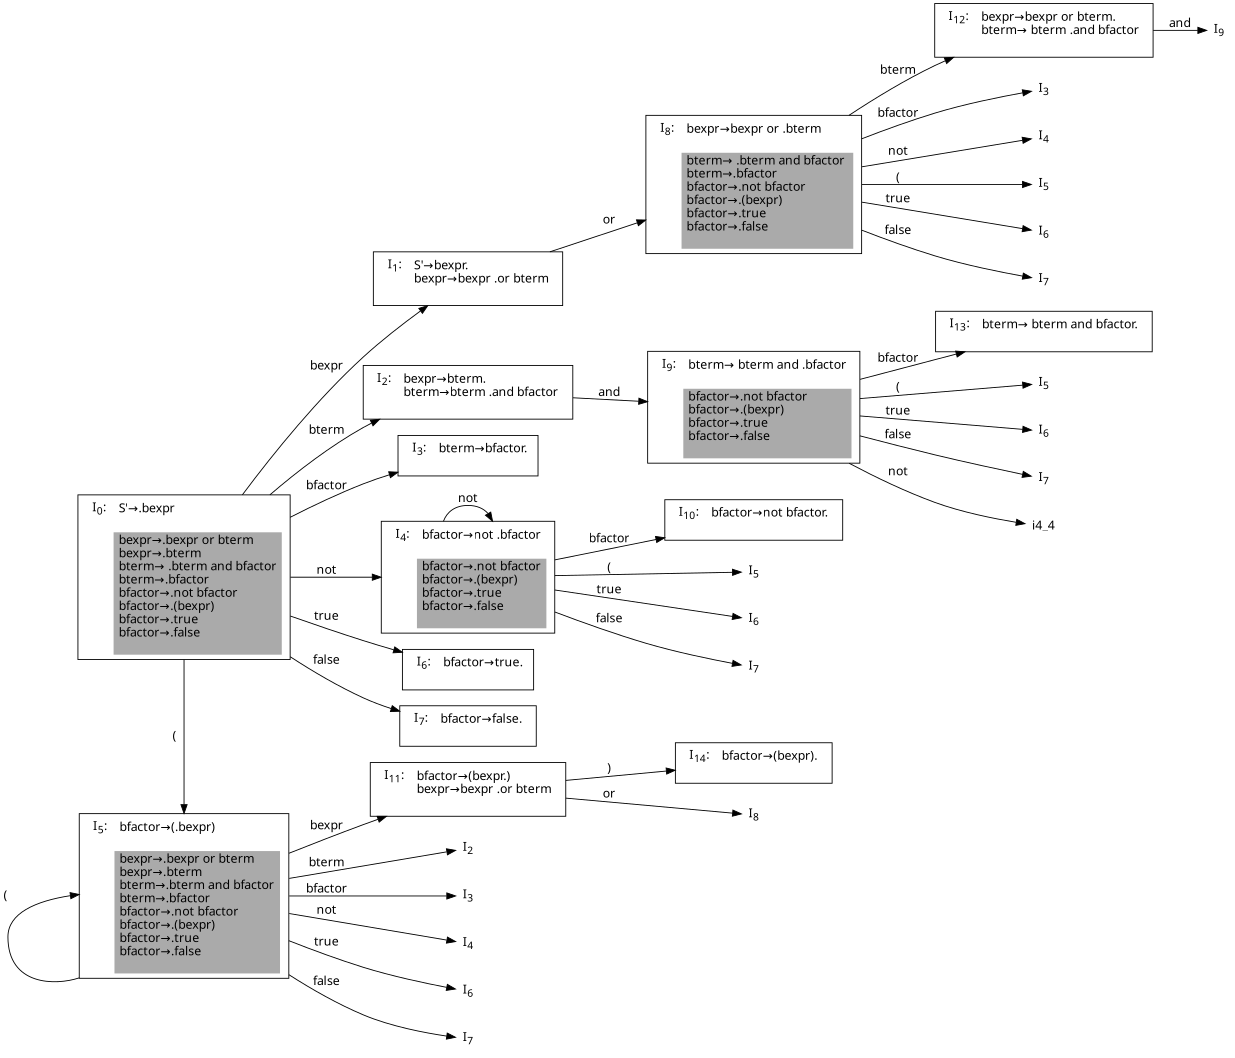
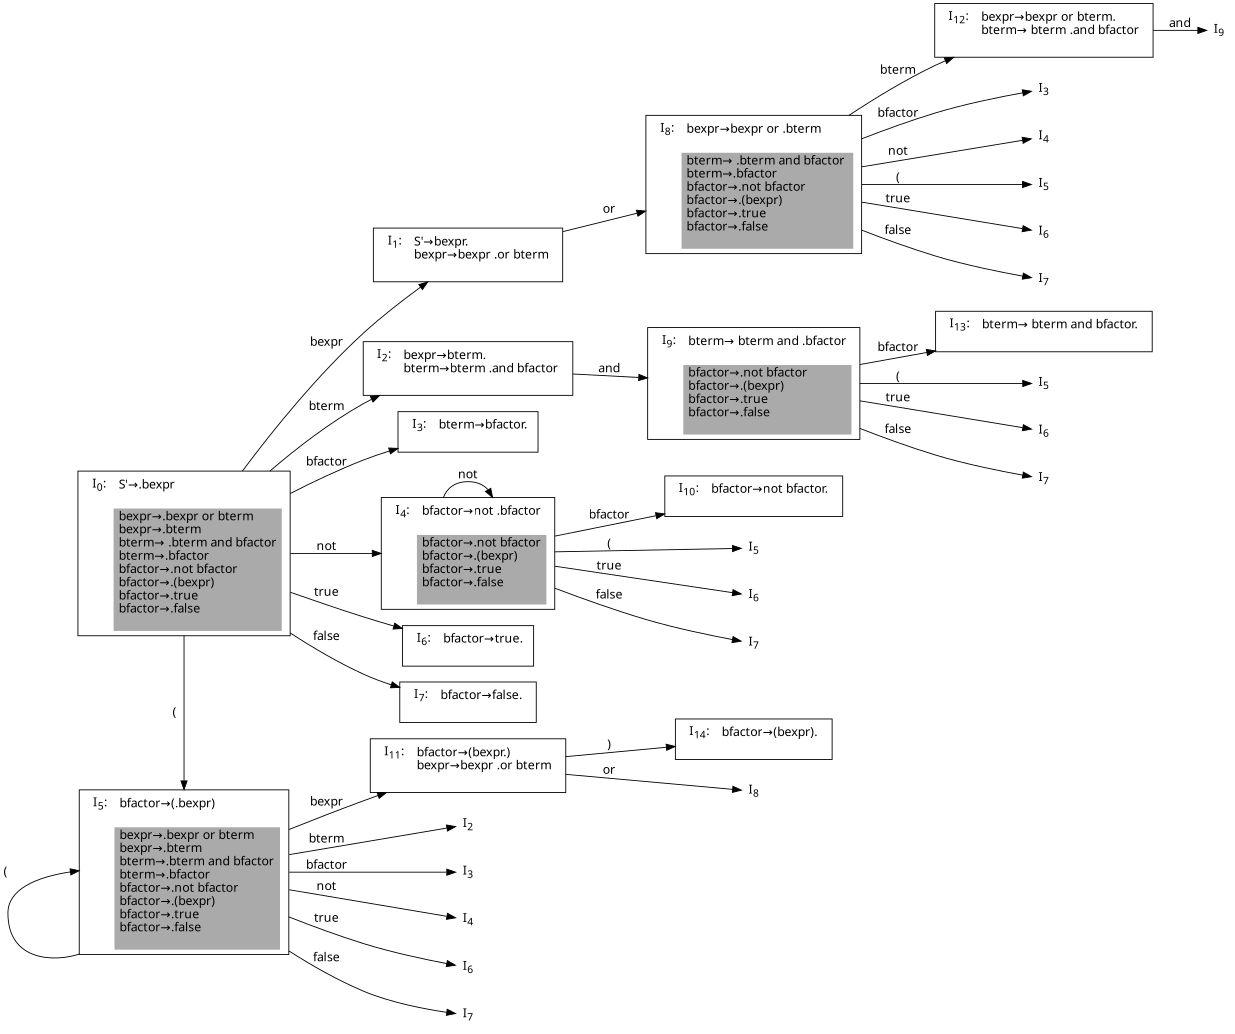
(1044, 526) -> none
